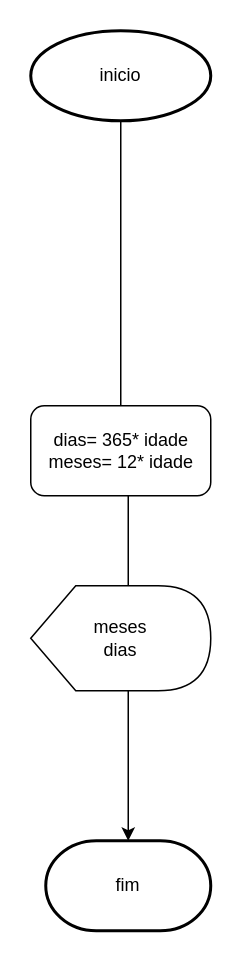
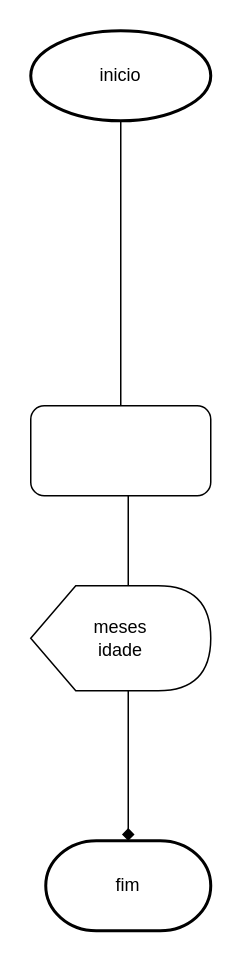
(121, 451) -> none
(121, 638) -> (121, 638)
(128, 829) -> (128, 828)
